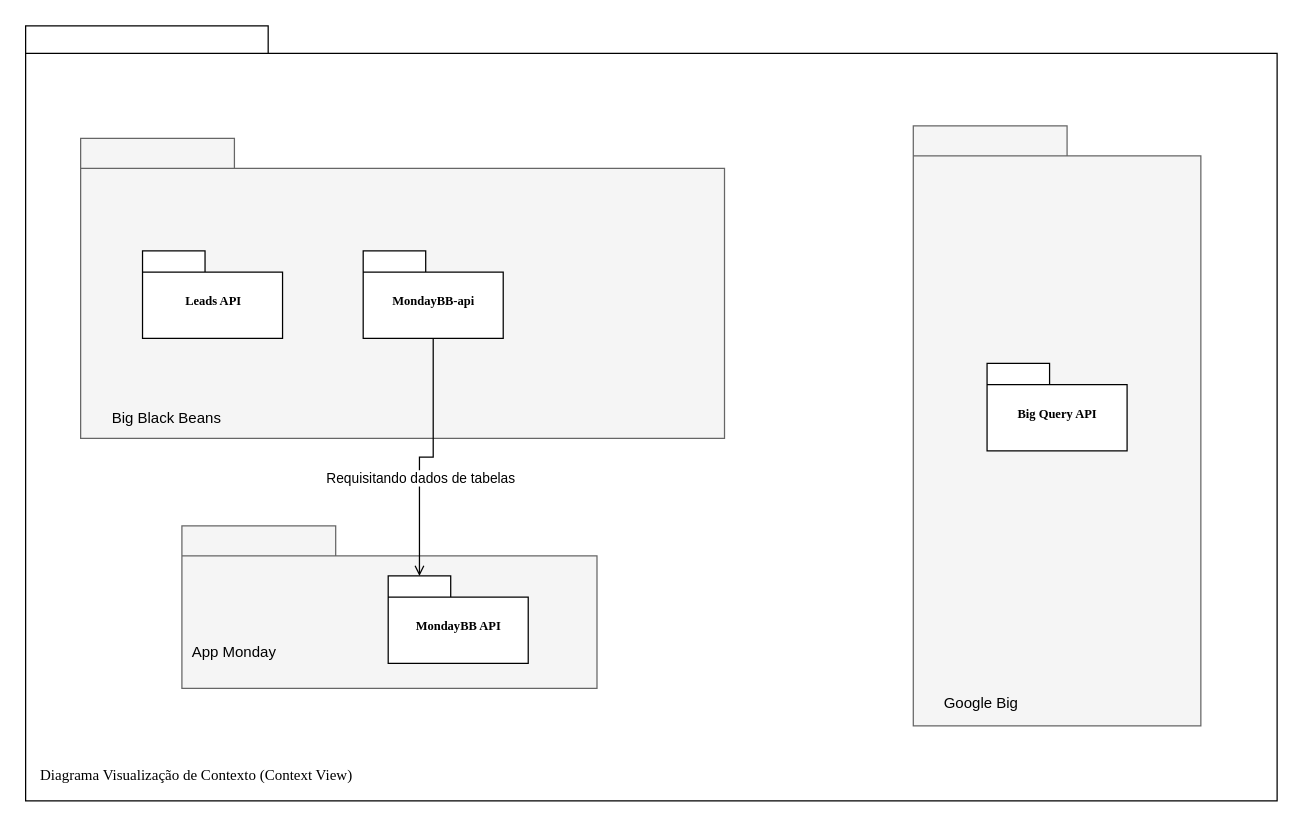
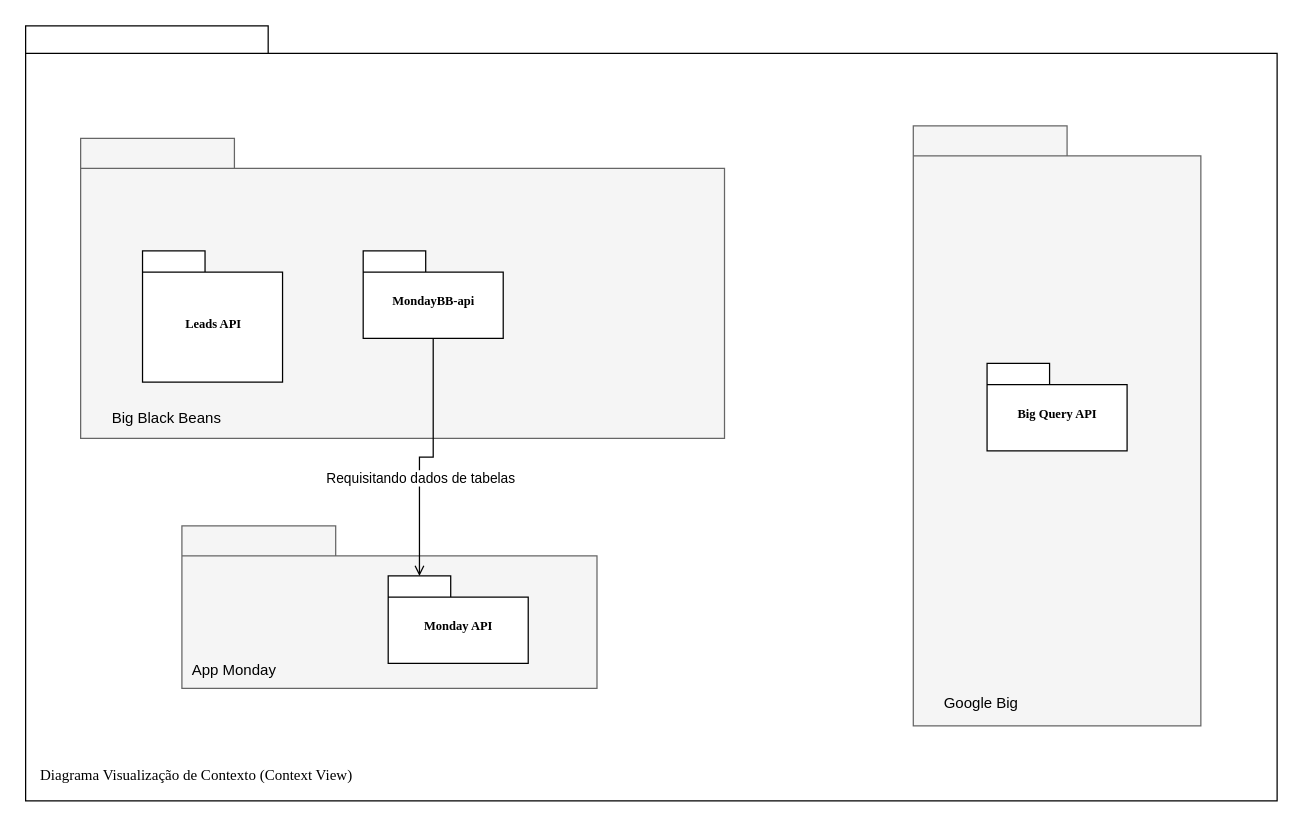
(213, 294) -> (213, 316)
(459, 626) -> (459, 626)
(234, 652) -> (234, 671)
